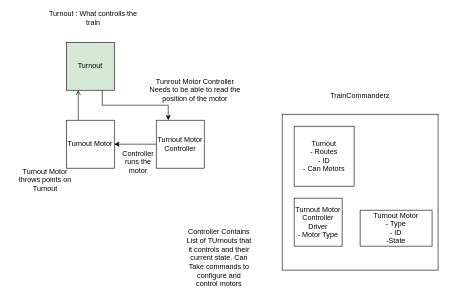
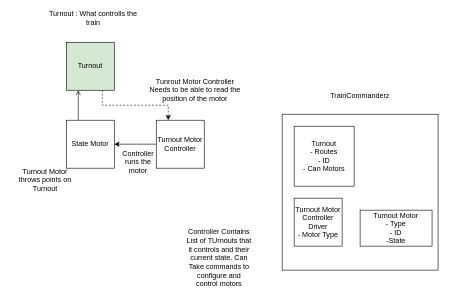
(132, 105) -> (132, 105)
(90, 144) -> (90, 144)
